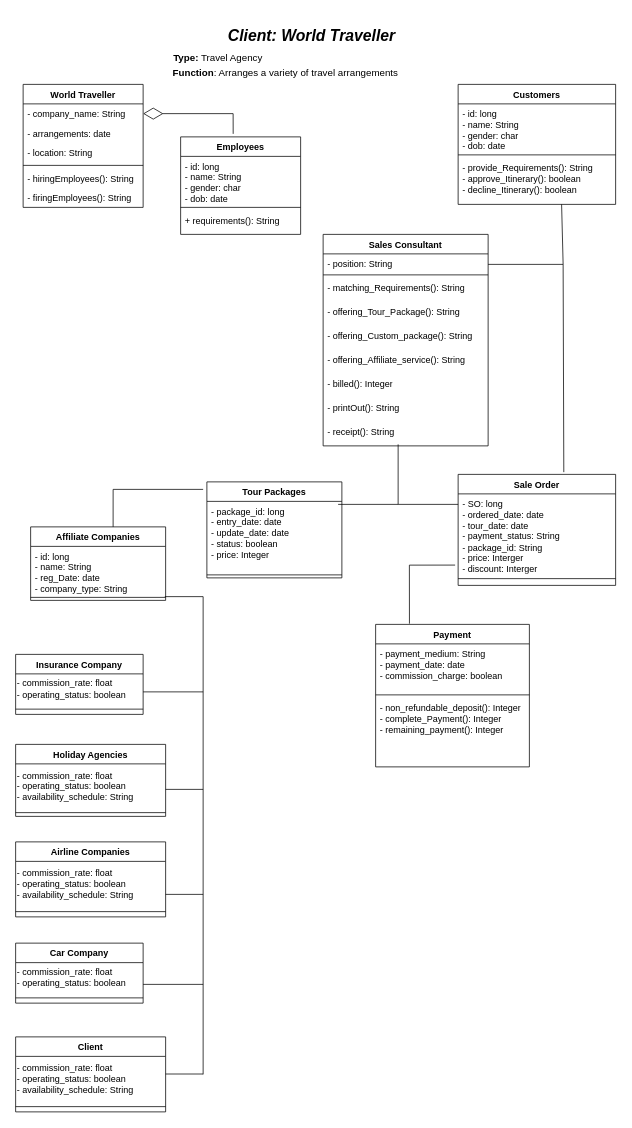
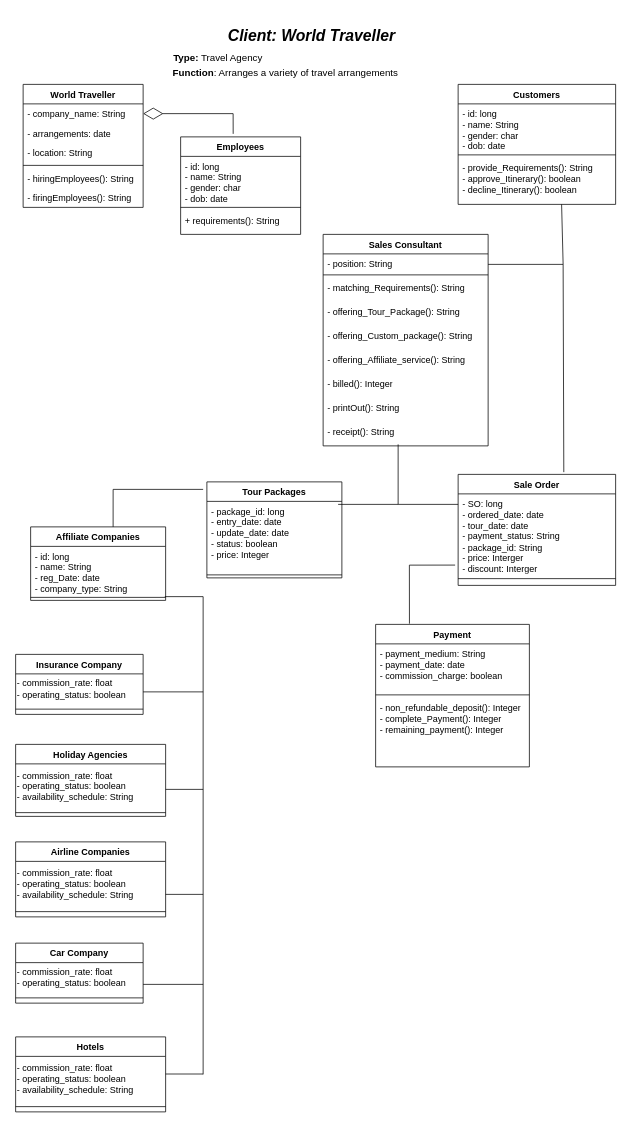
(90, 1048) -> (90, 1048)
